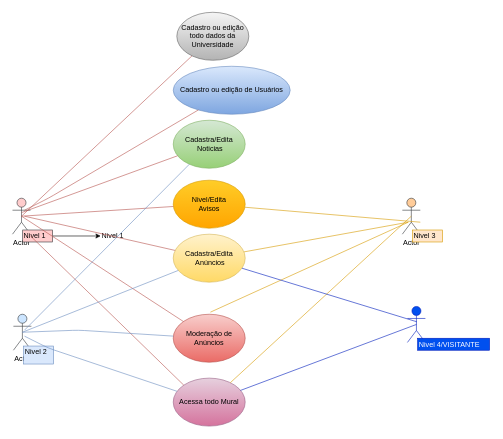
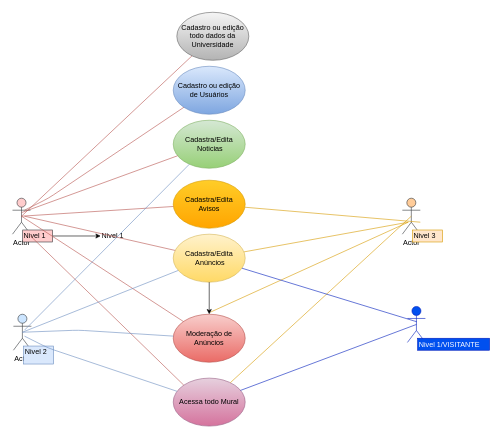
(232, 90) -> (209, 90)
(209, 204) -> (209, 204)
none -> (209, 309)
(451, 345) -> (451, 345)
